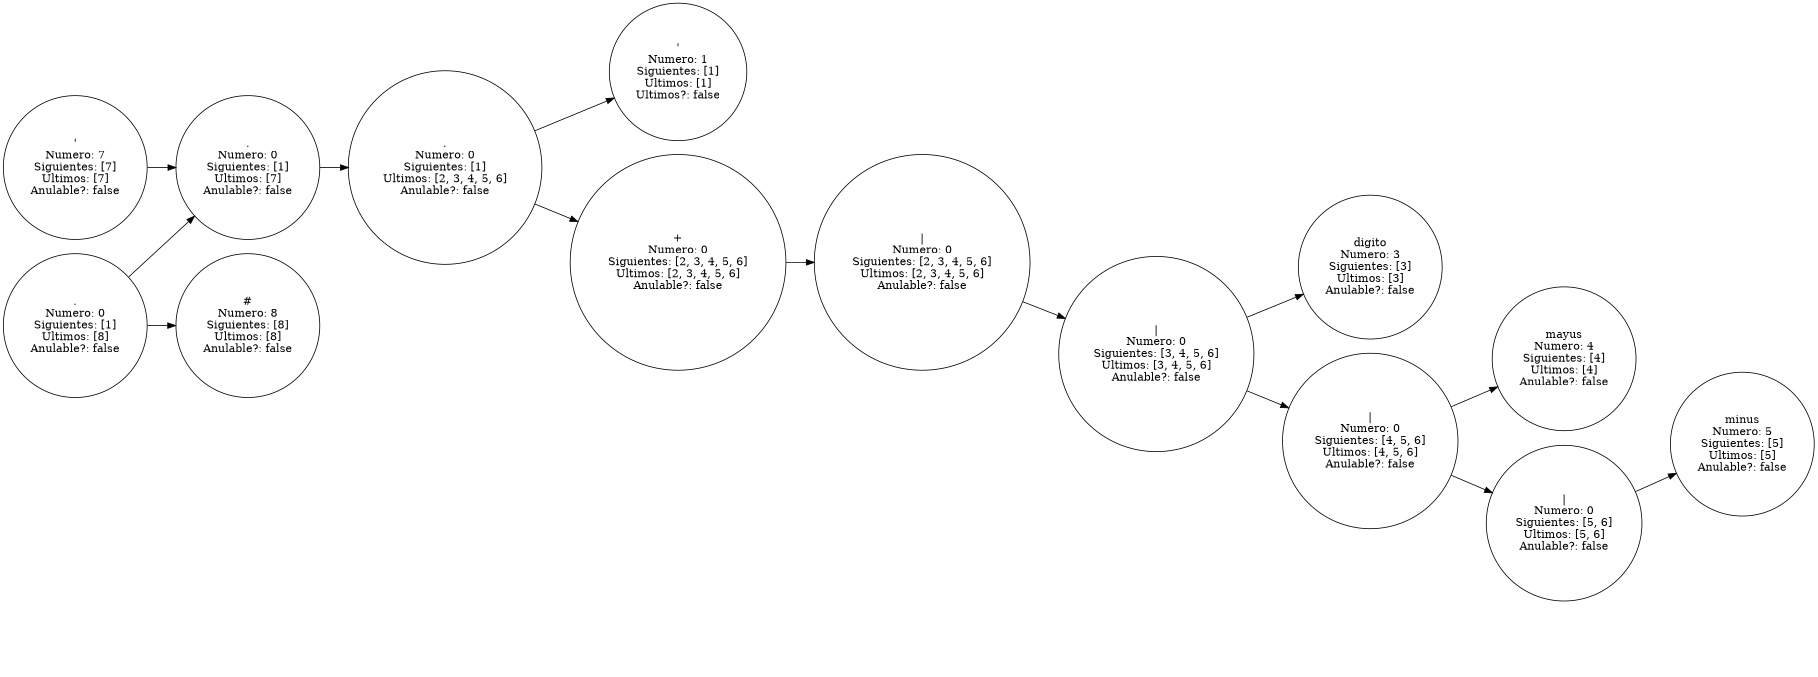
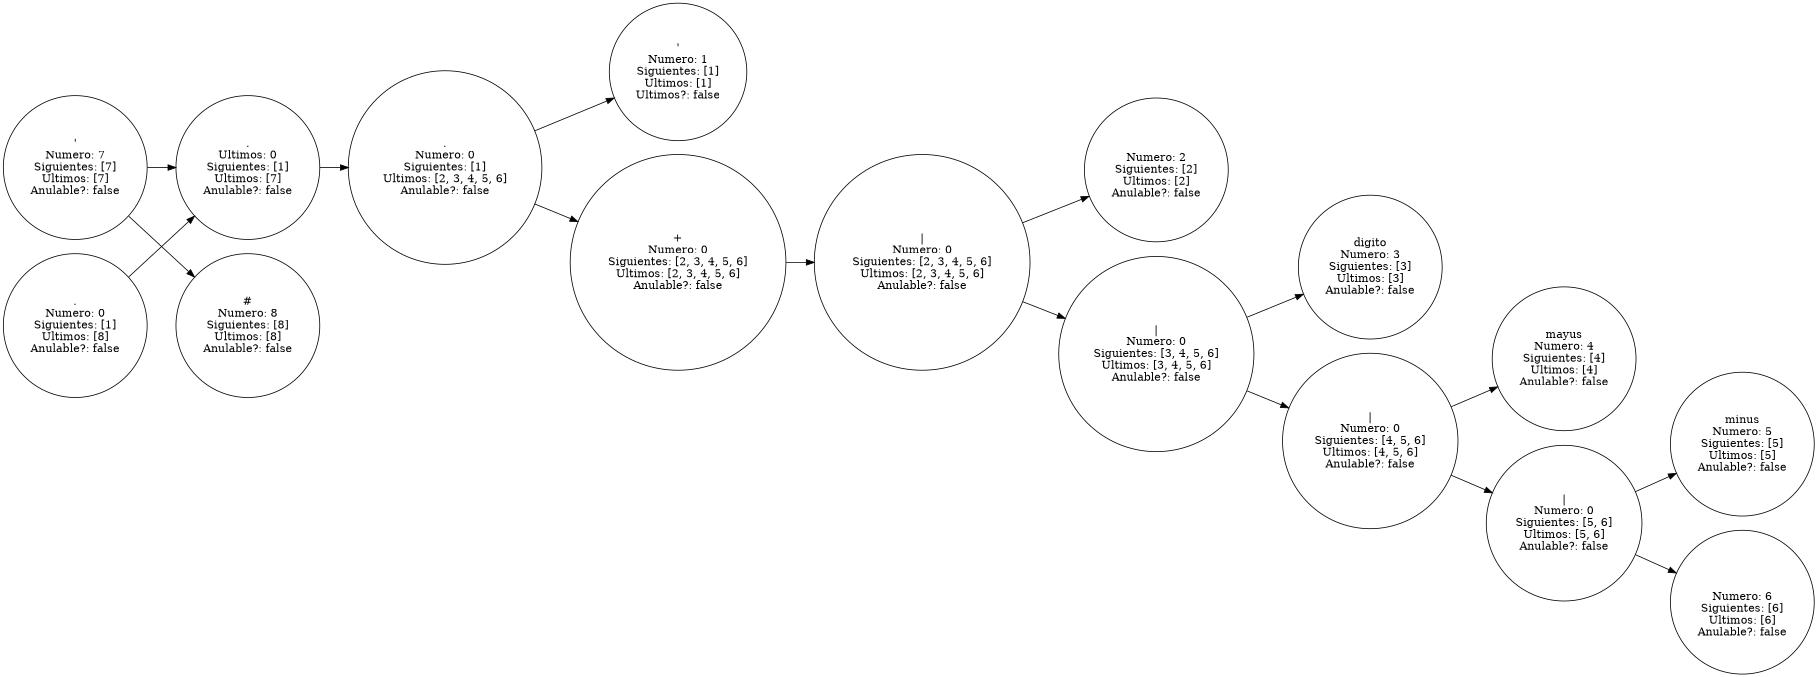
(248, 168) -> (248, 168)
none -> (1156, 170)
(158, 326) -> (157, 243)
none -> (1742, 602)
